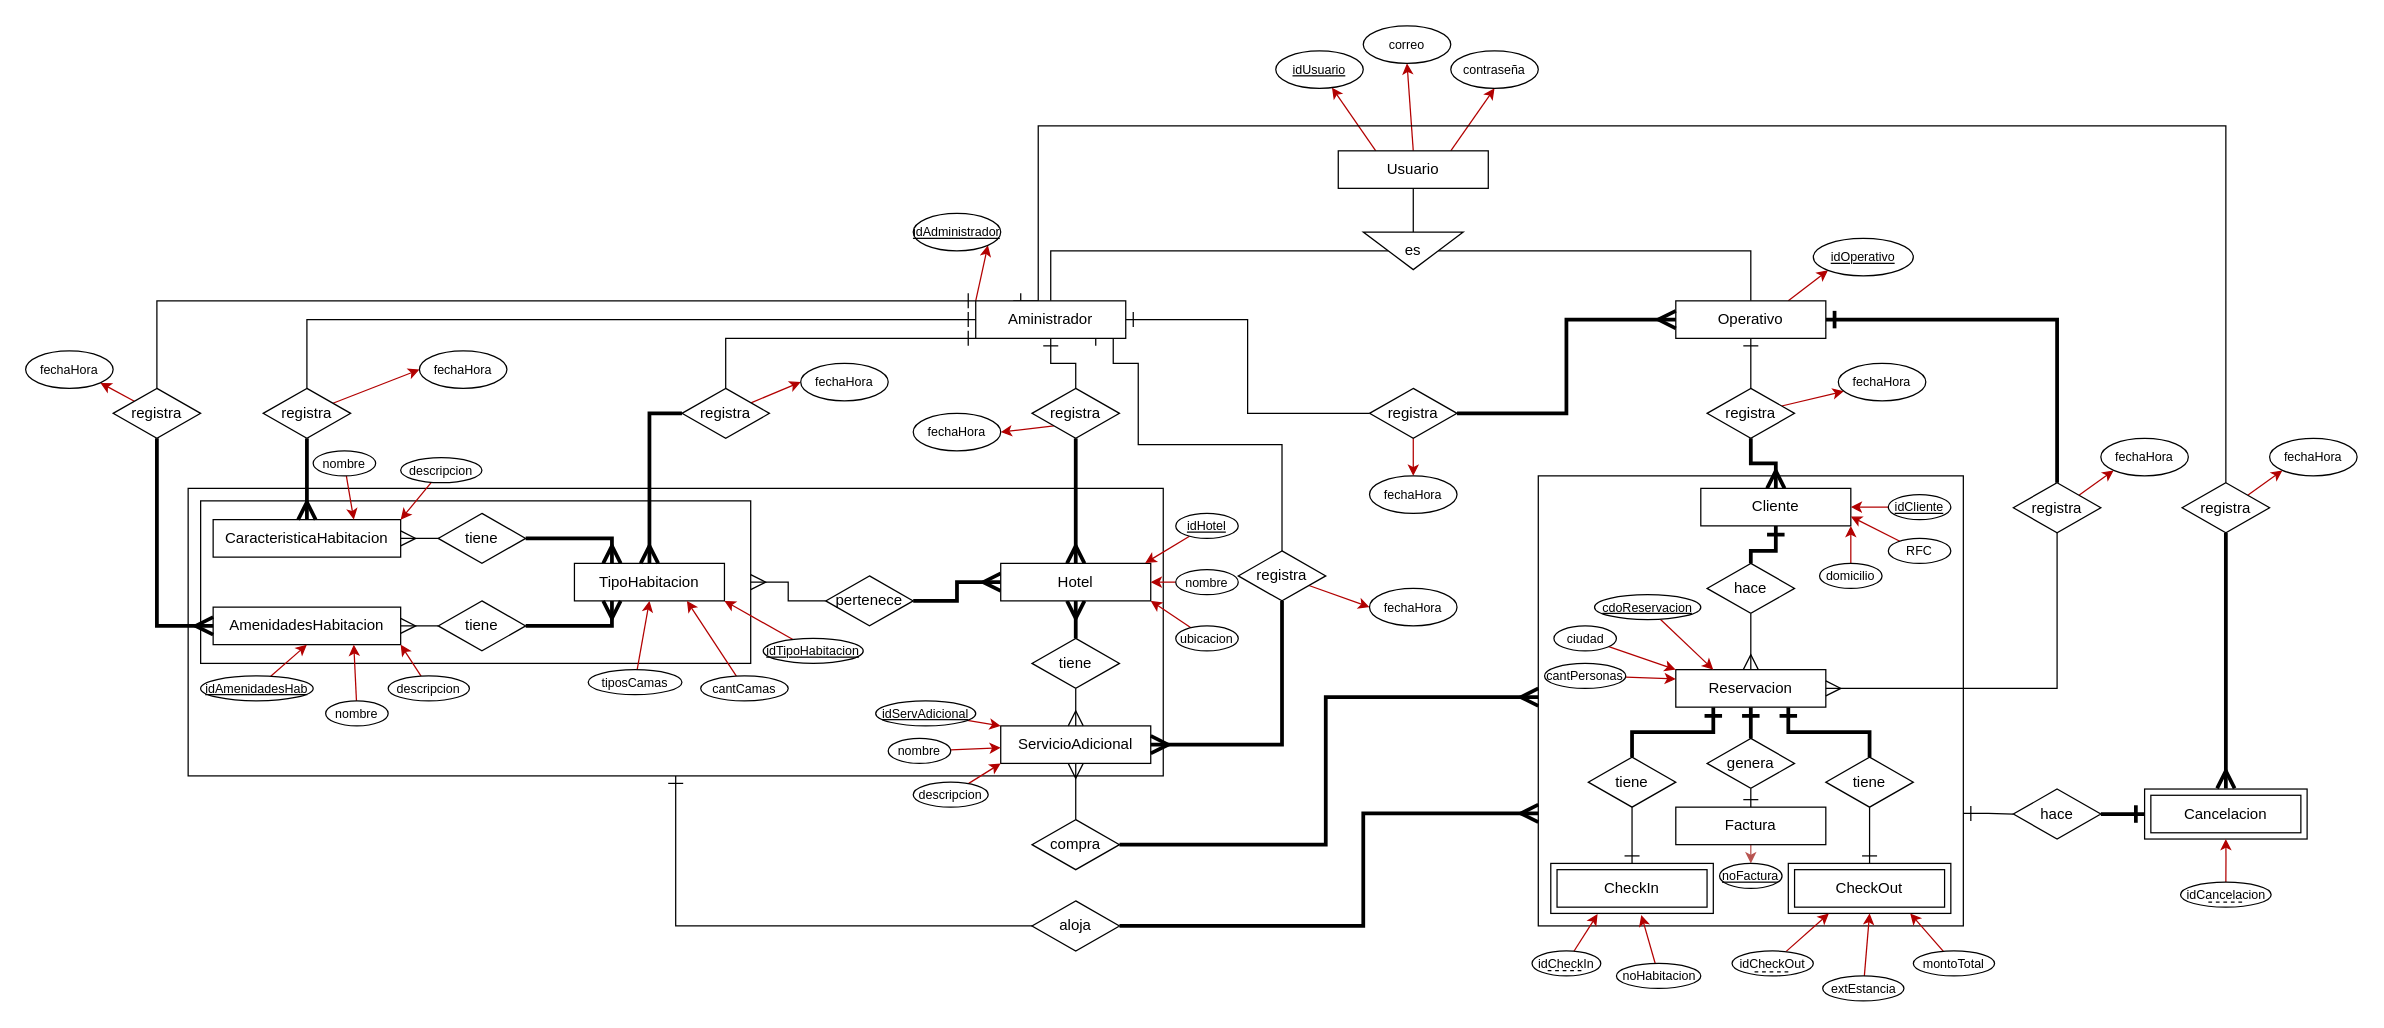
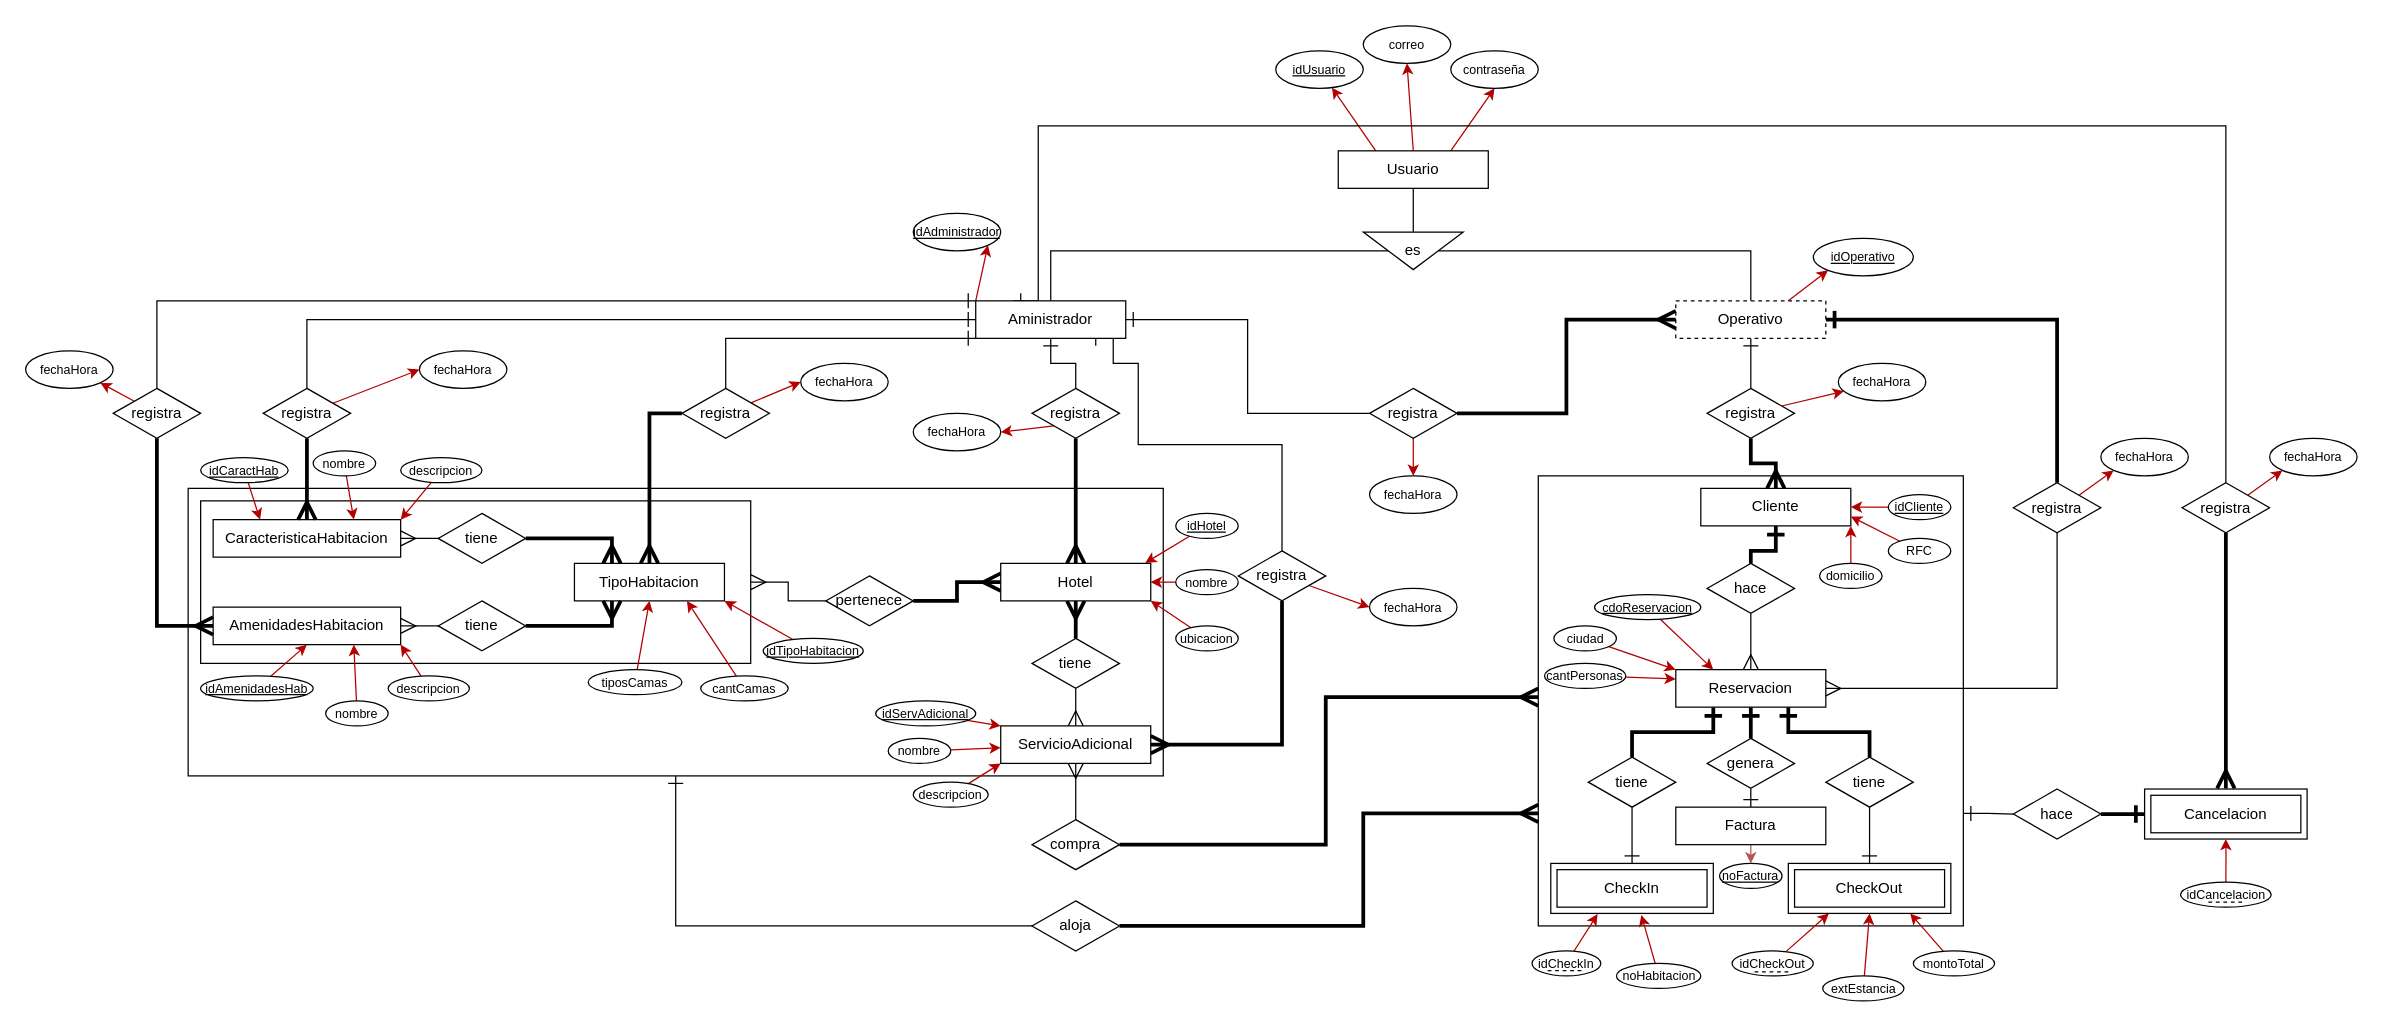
(1751, 319) -> (1751, 319)
none -> (244, 470)
none -> (253, 497)
